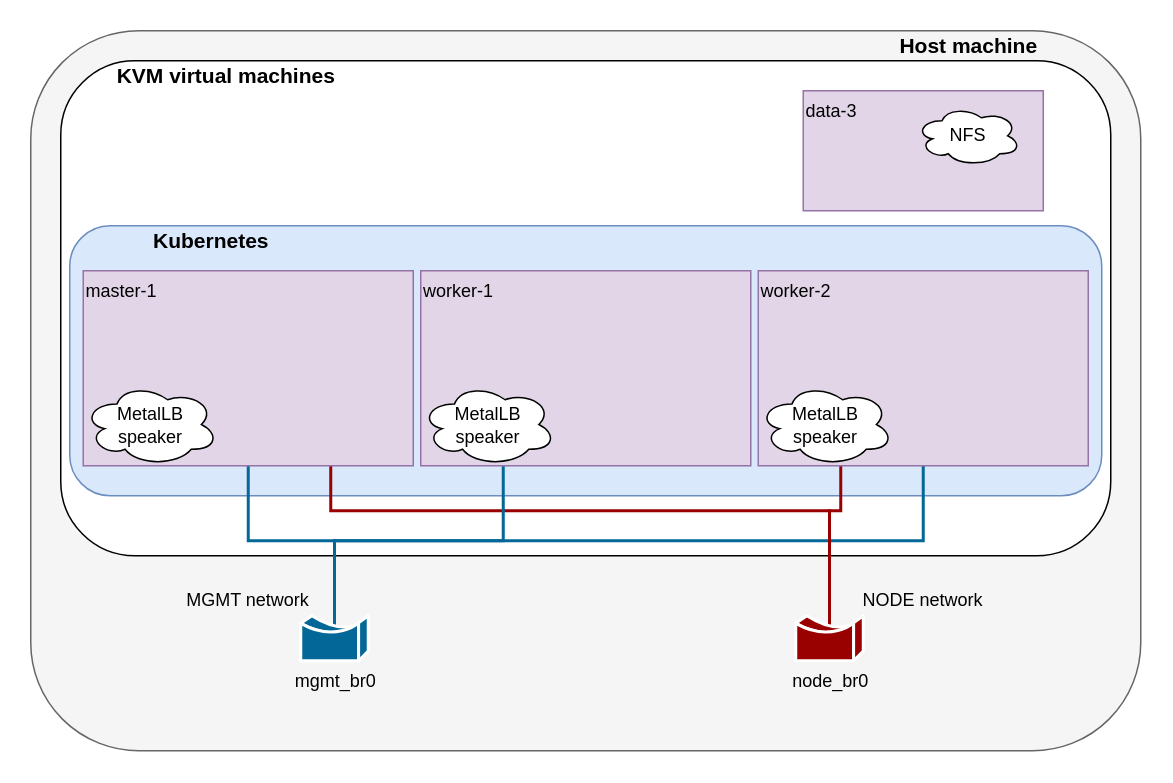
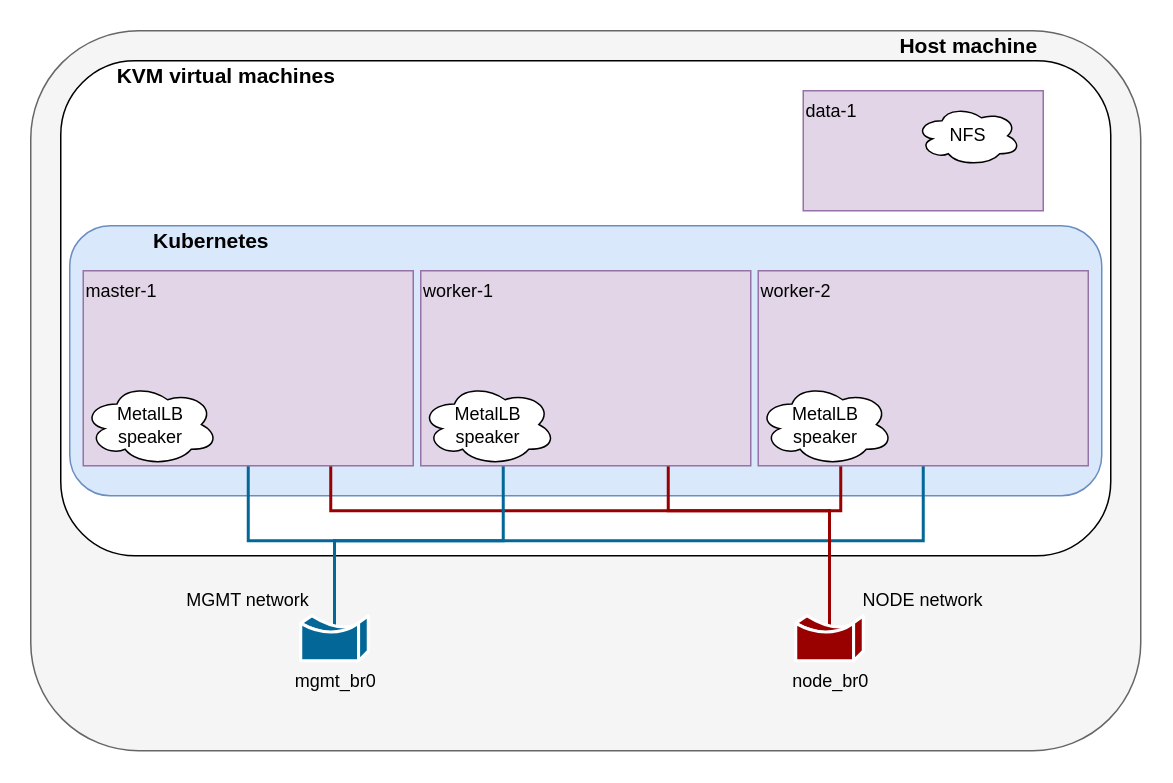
(836, 112) -> (836, 112)
none -> (668, 487)
